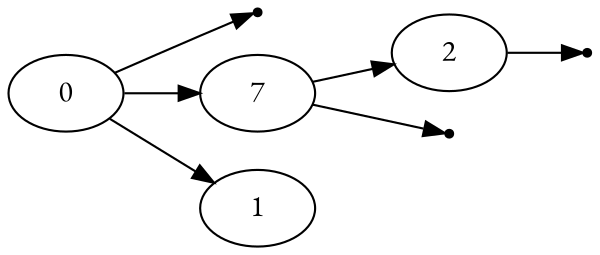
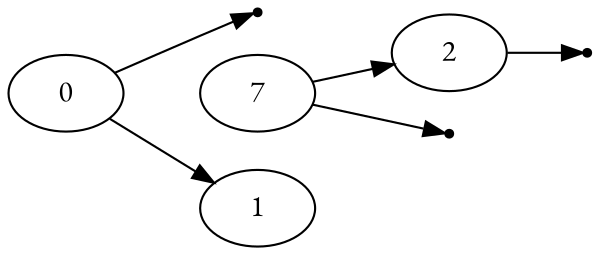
(151, 93) -> none
